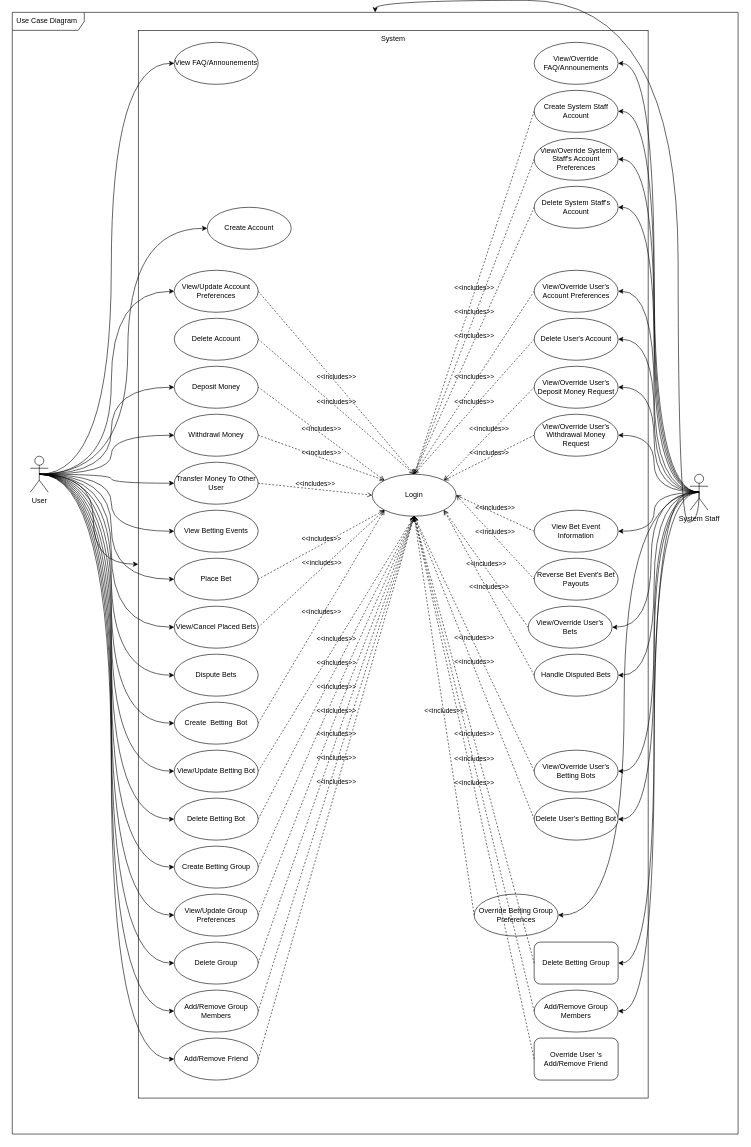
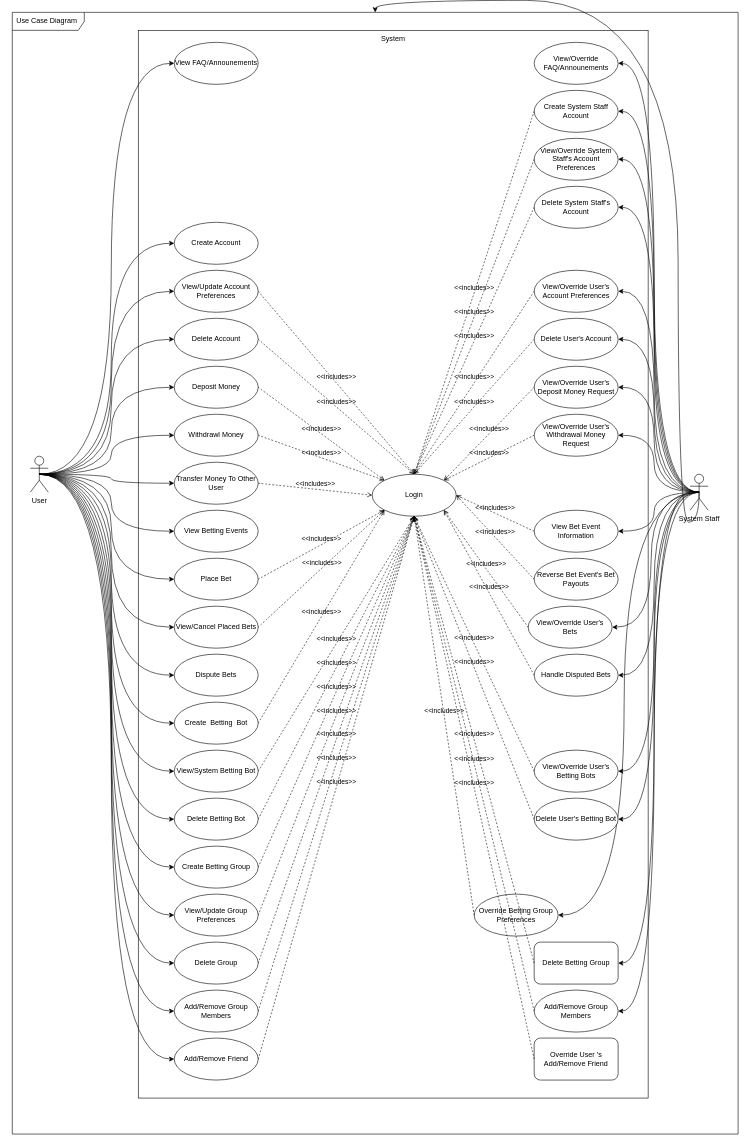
(249, 228) -> (216, 243)
(131, 564) -> (122, 362)
(216, 771) -> (216, 771)
